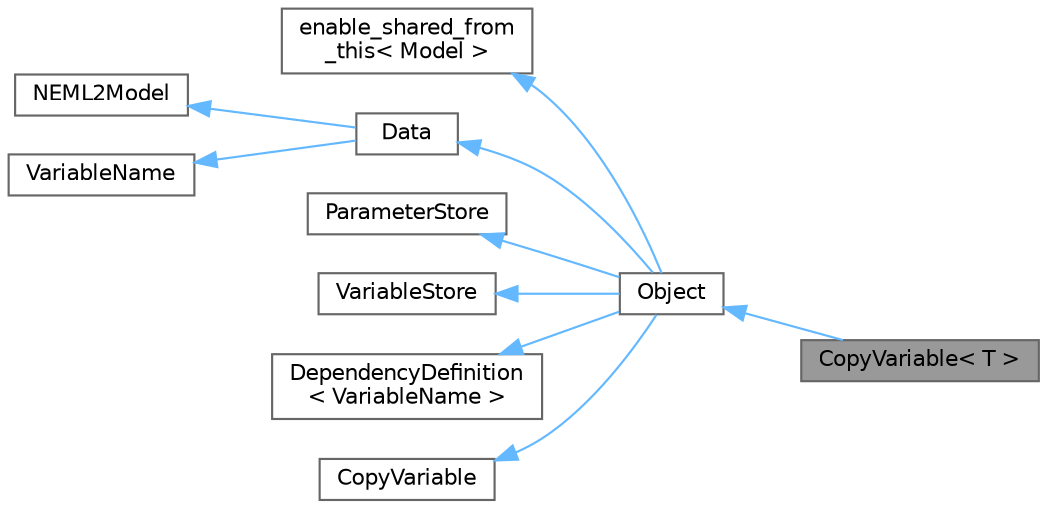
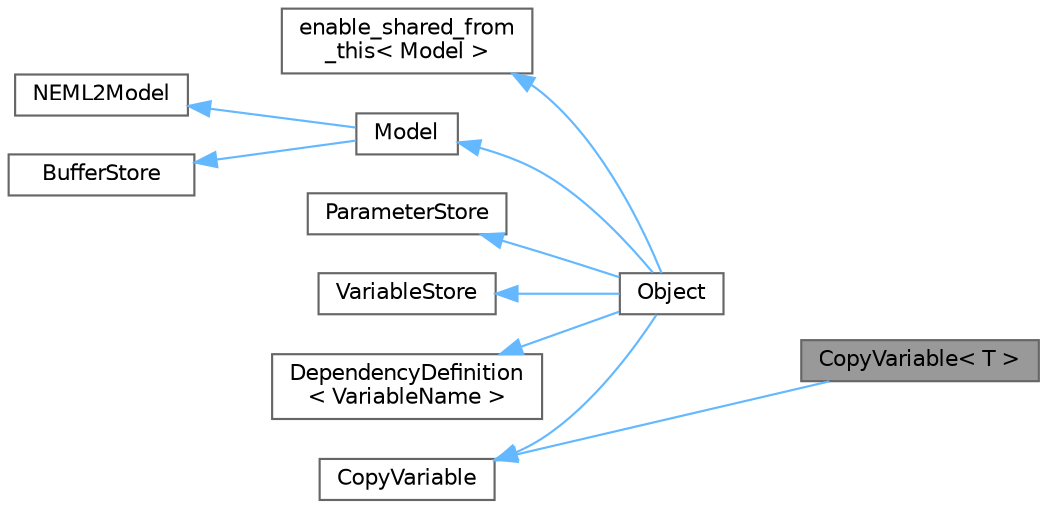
(407, 134) -> (407, 134)
(102, 175) -> (102, 175)
(794, 327) -> (673, 418)
